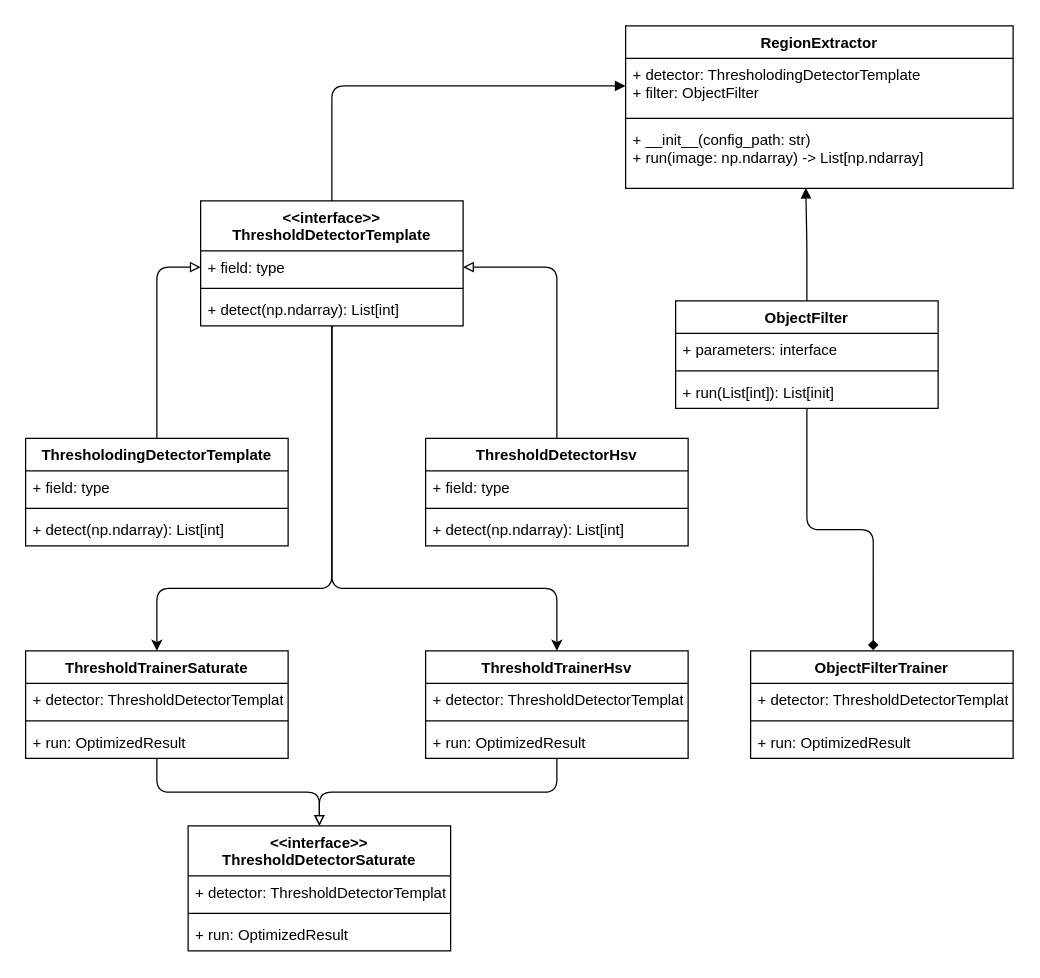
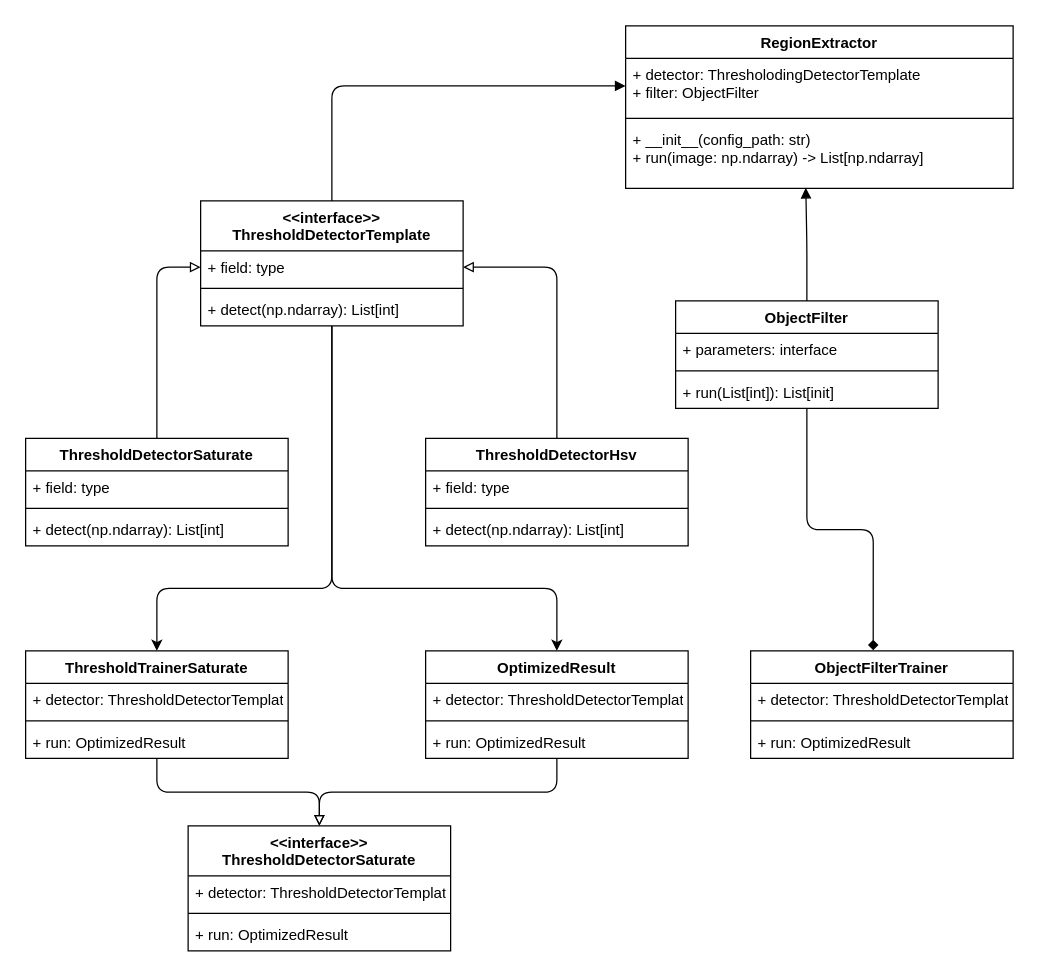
(156, 455) -> (156, 455)
(556, 668) -> (556, 668)
